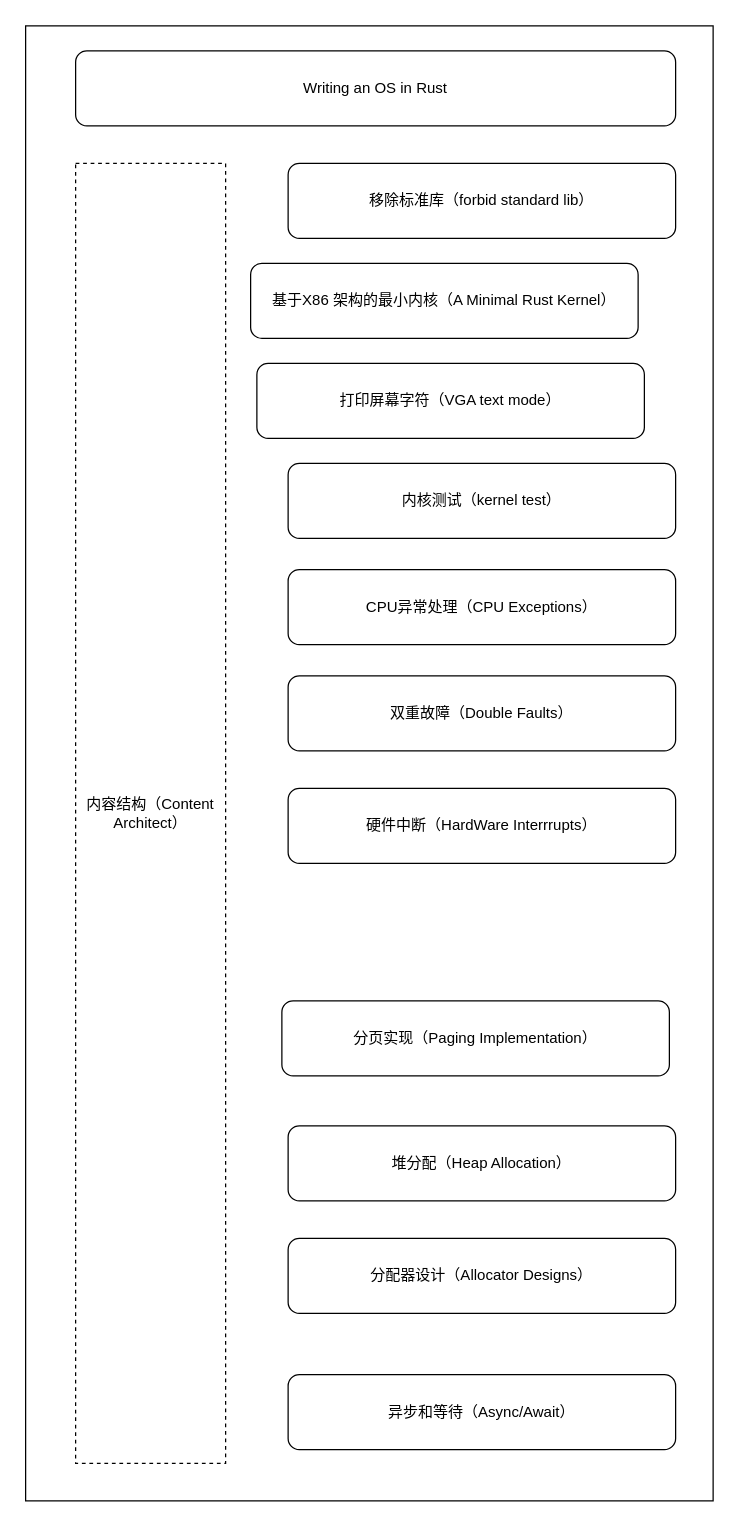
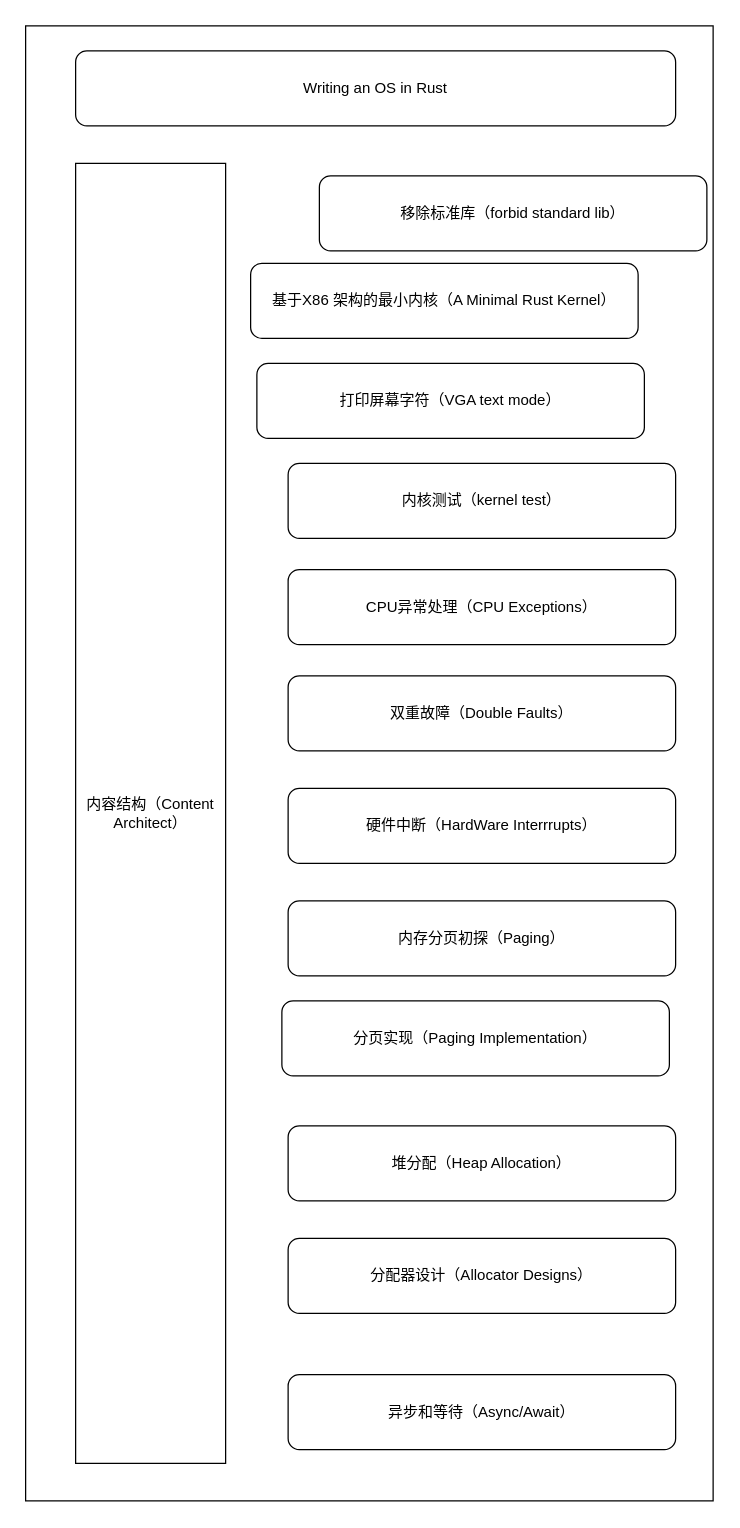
(482, 201) -> (513, 213)
(151, 813) -> (151, 813)
none -> (482, 938)
